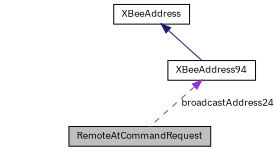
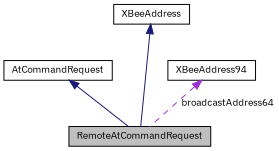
(185, 46) -> (145, 80)
none -> (58, 70)
(227, 103) -> (227, 103)
